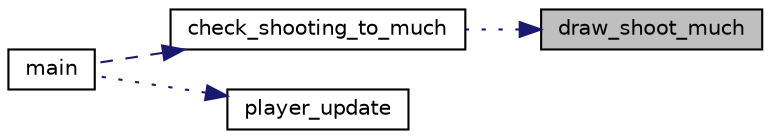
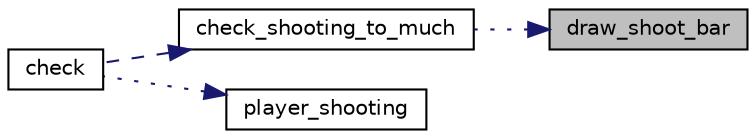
(652, 29) -> (649, 29)
(52, 69) -> (56, 69)
(318, 109) -> (326, 109)
